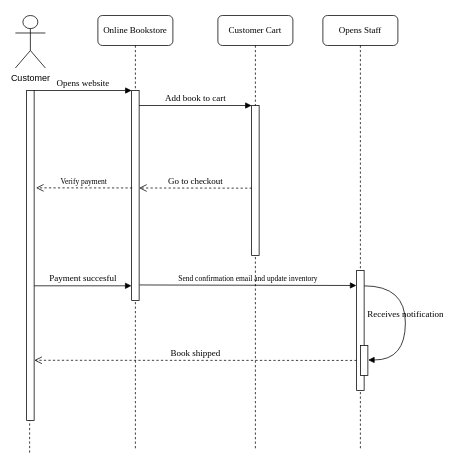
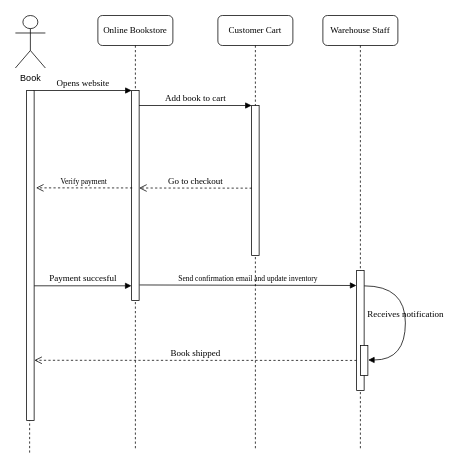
(360, 30) -> (360, 30)
(31, 79) -> (31, 79)
